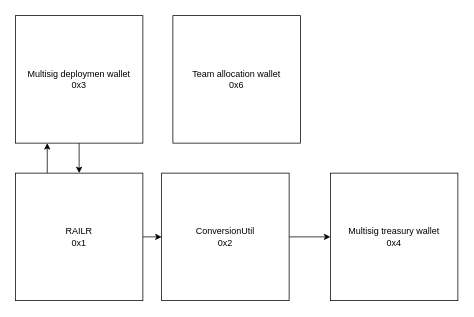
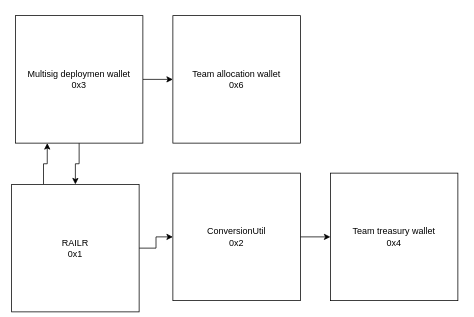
none -> (155, 79)
(79, 237) -> (75, 248)
(225, 237) -> (237, 237)
(394, 237) -> (394, 237)
